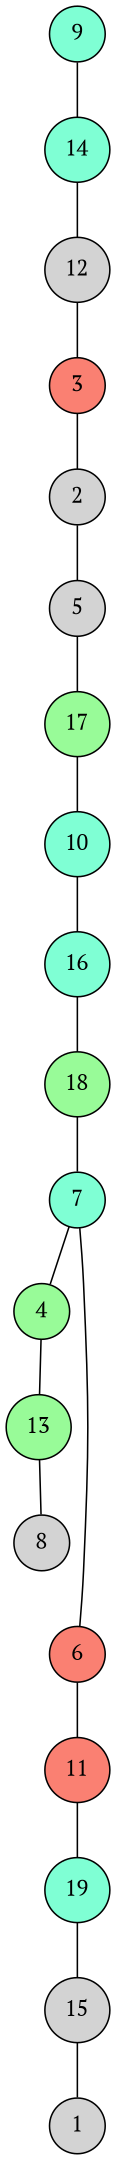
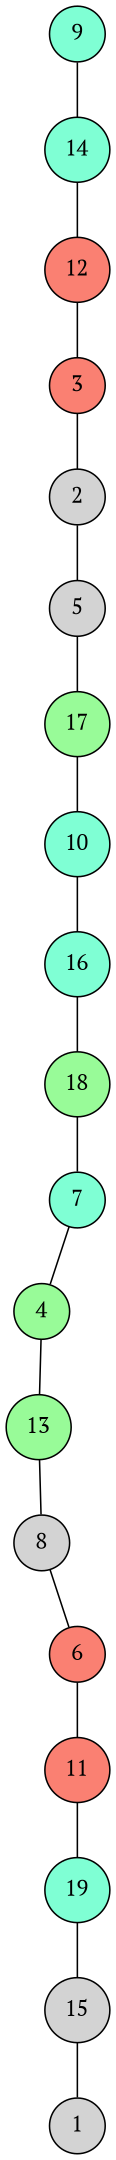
(77, 270) -> (77, 270)
(88, 1427) -> (59, 1598)
